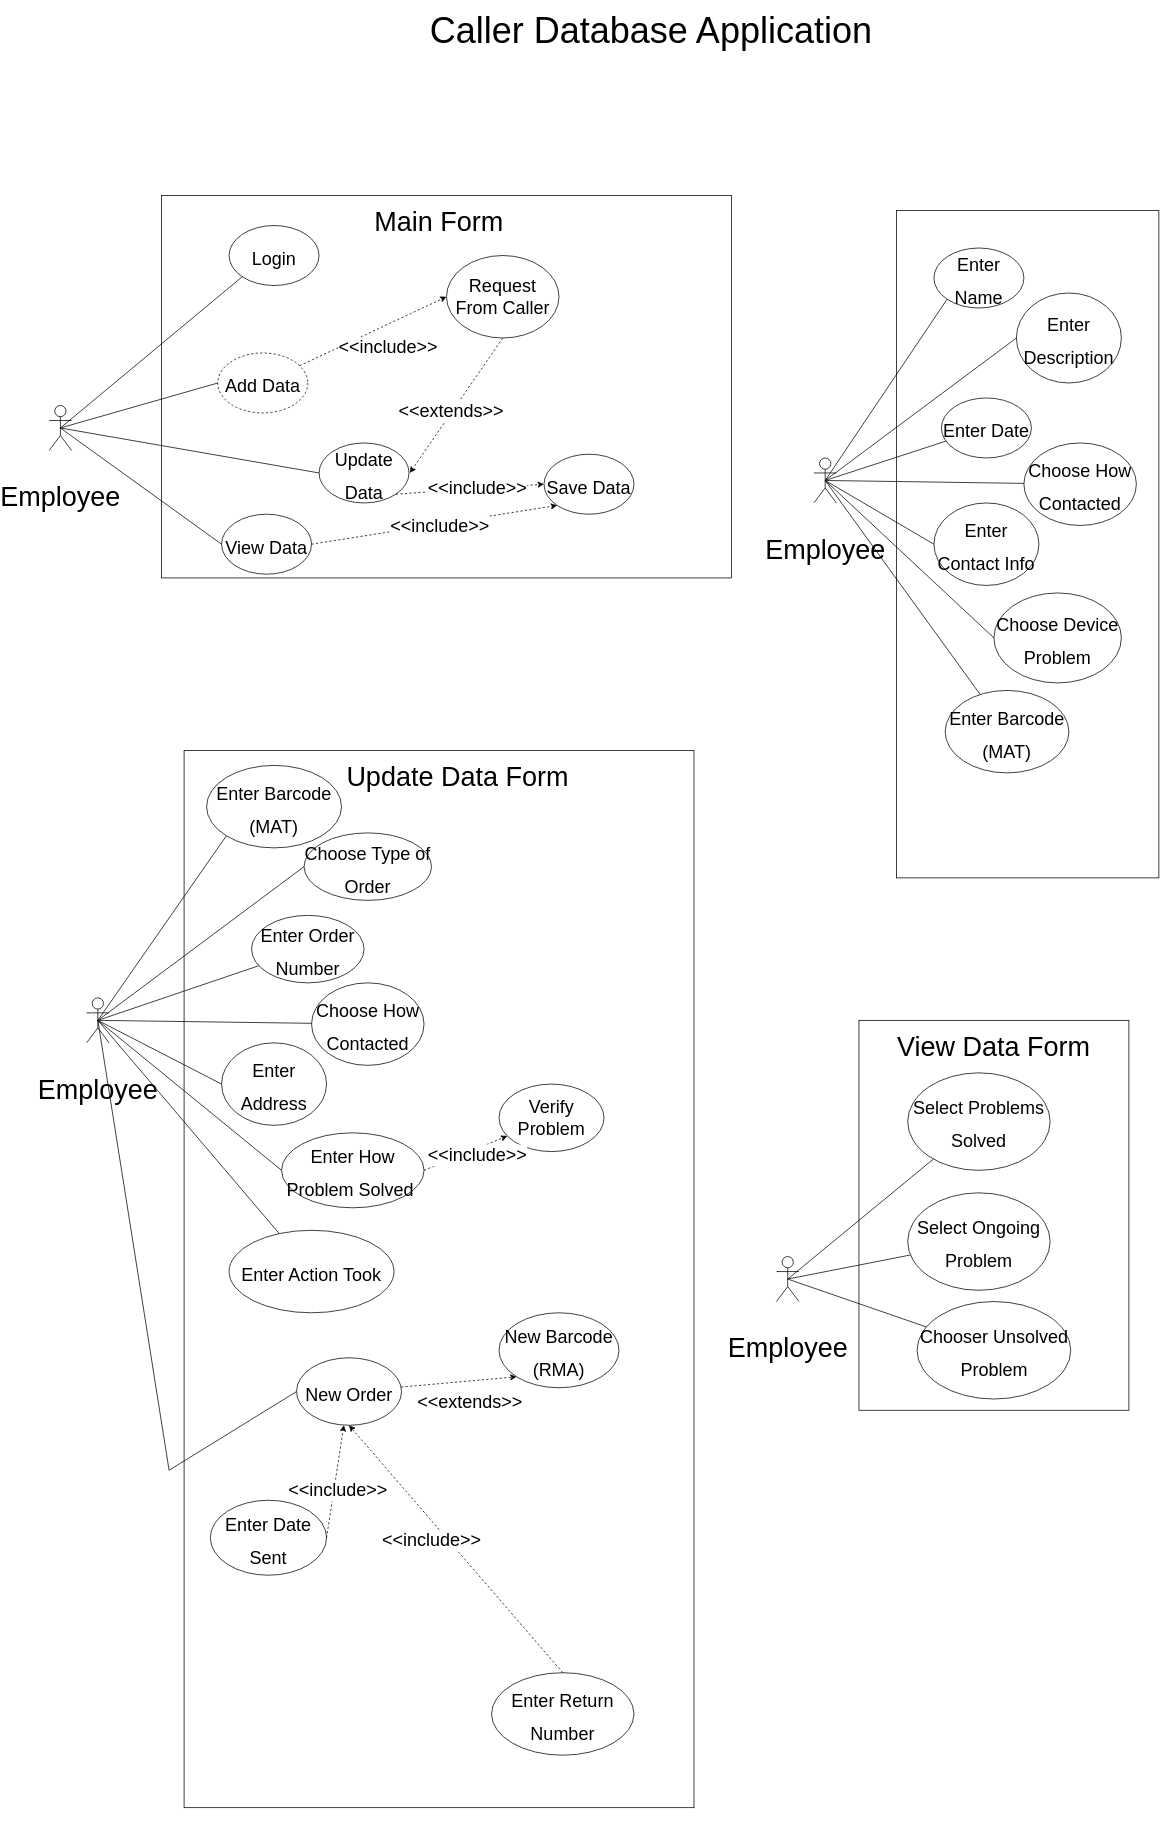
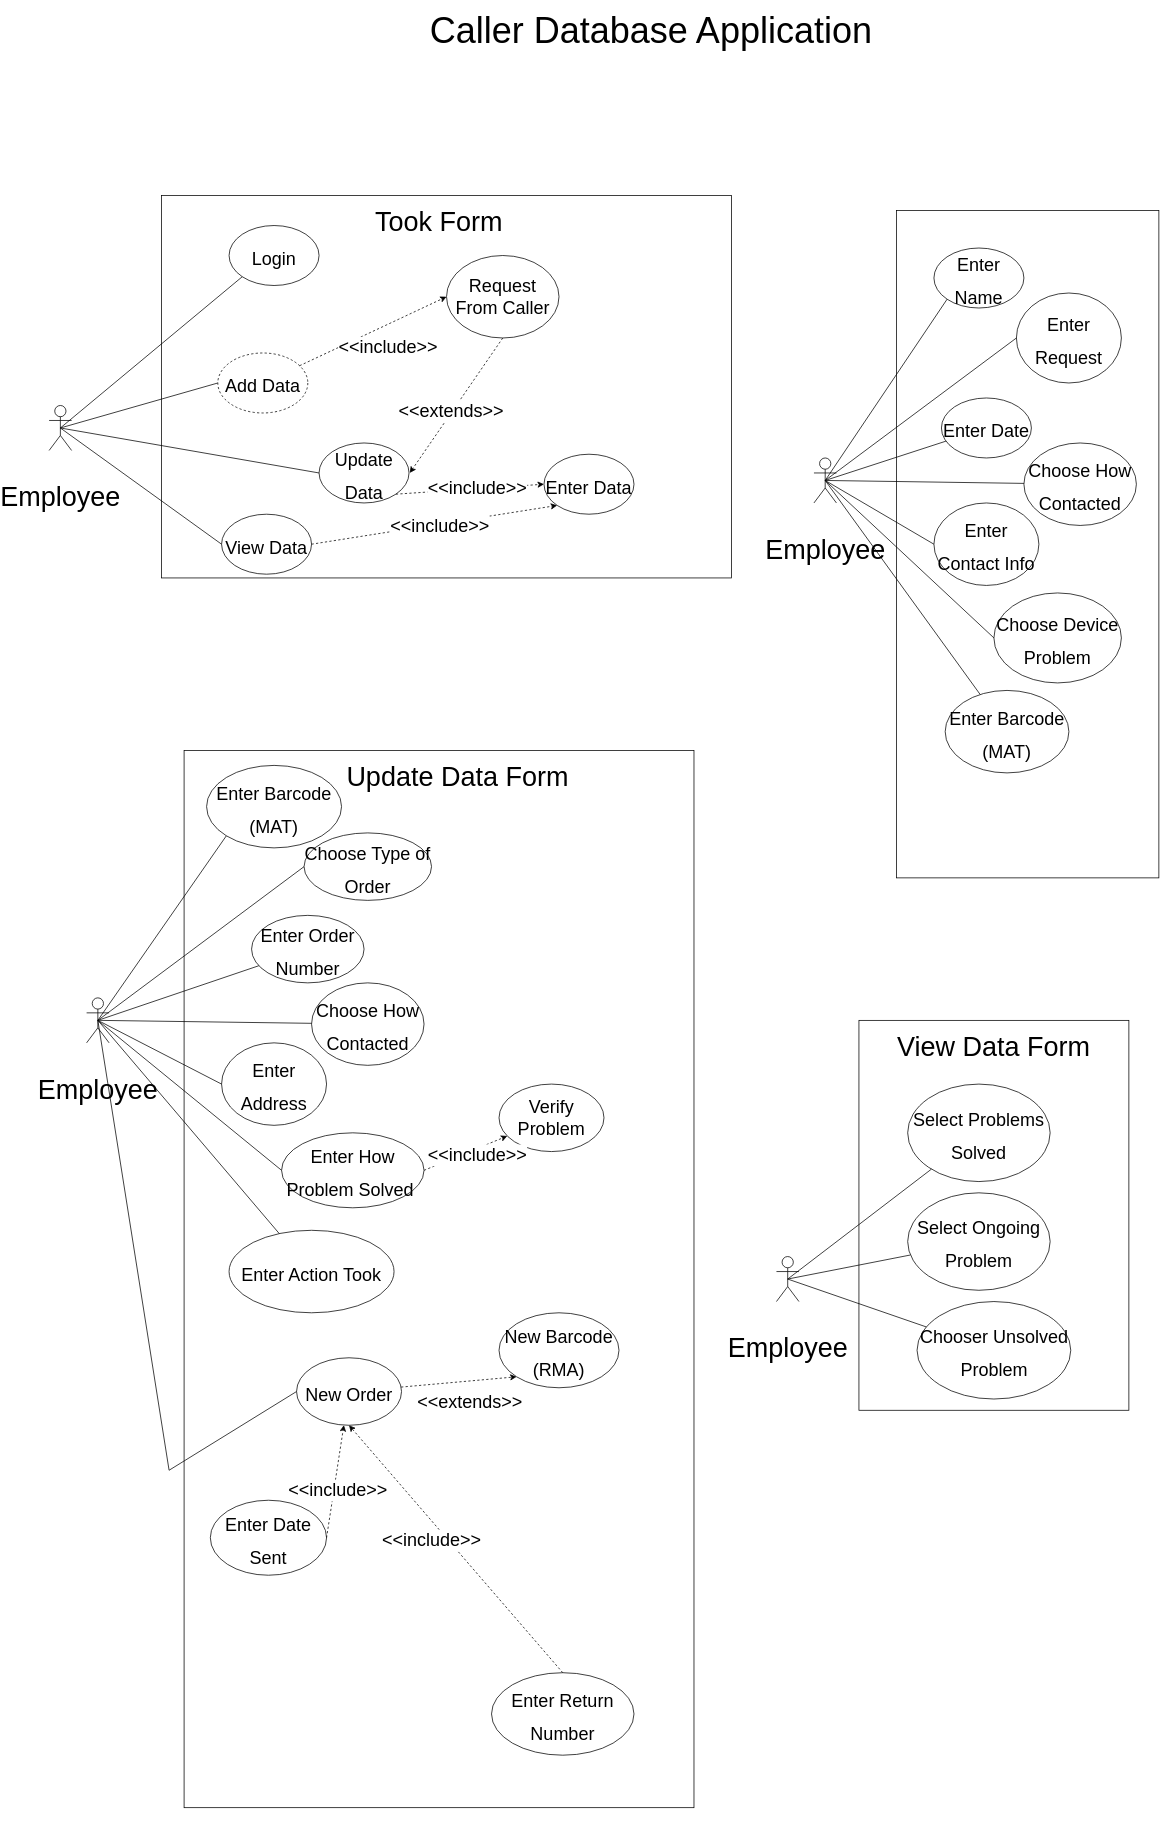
(439, 222) -> (439, 222)
(1069, 338) -> (1069, 338)
(589, 484) -> (589, 484)
(979, 1122) -> (979, 1133)
